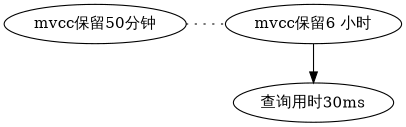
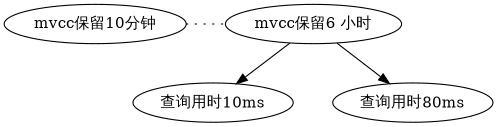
(95, 24) -> (95, 24)
(314, 103) -> (213, 103)
none -> (413, 103)
